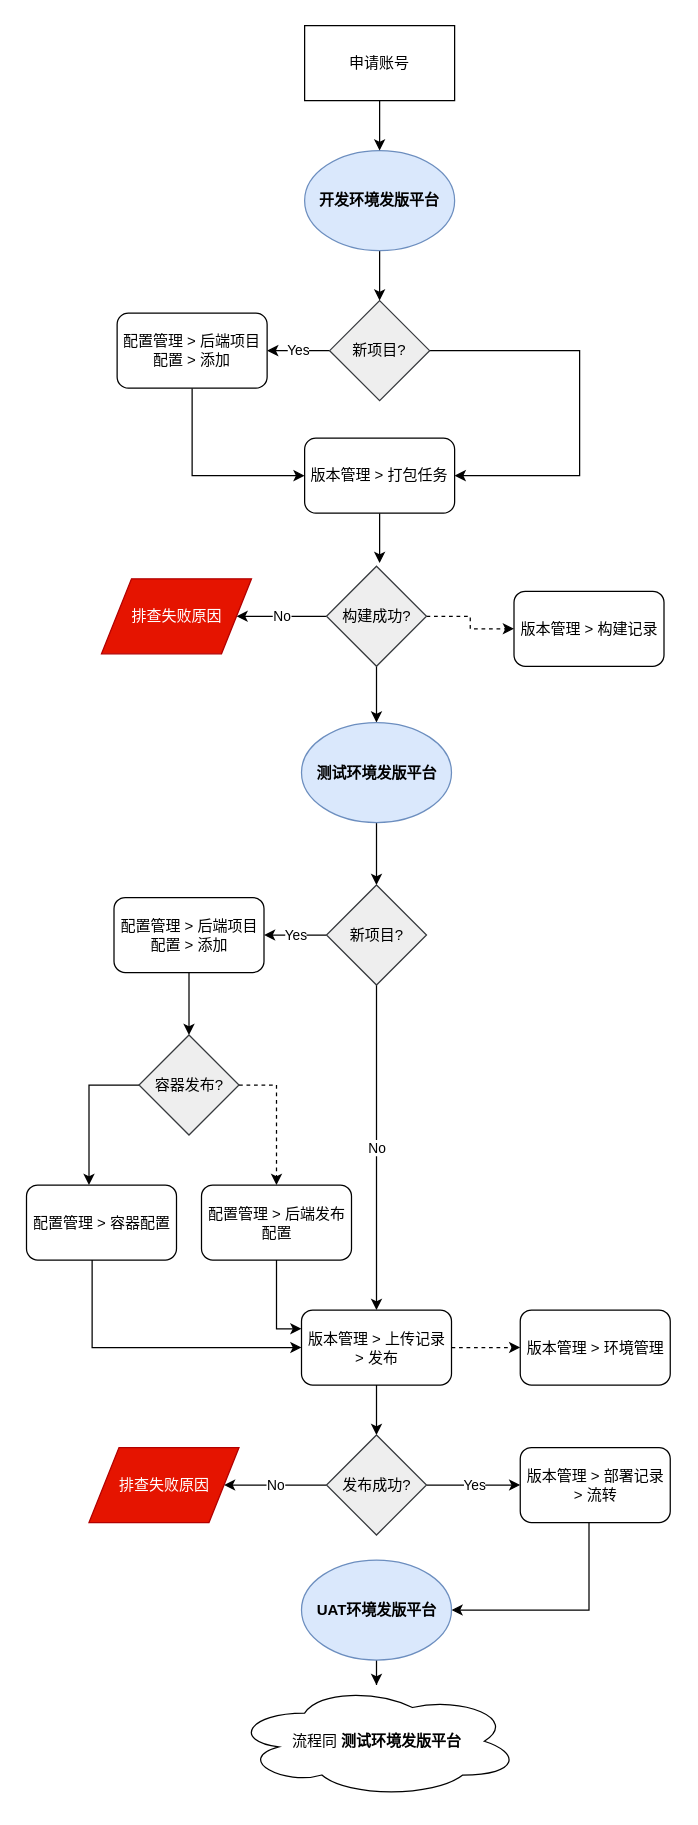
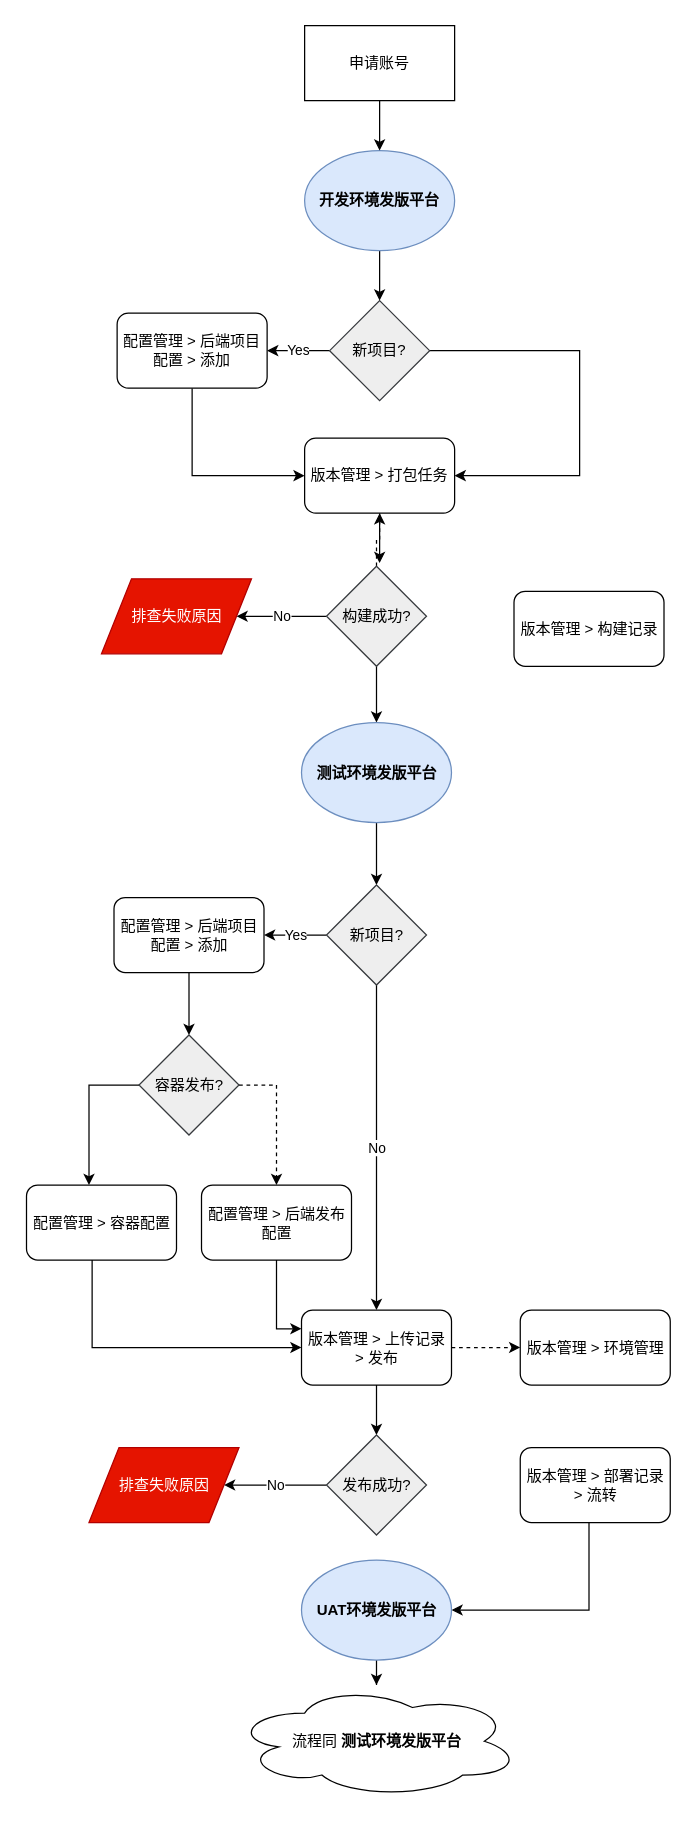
(470, 618) -> (376, 552)
(469, 1485) -> none
